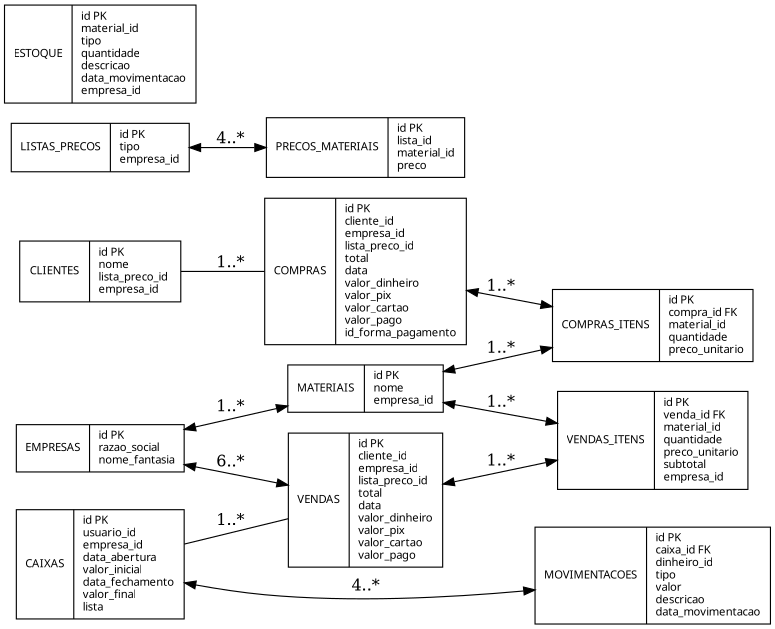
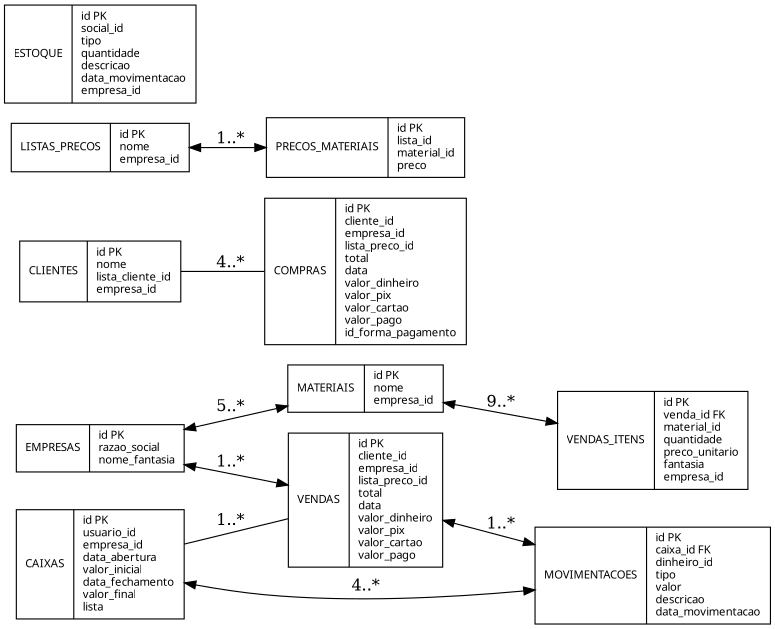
(110, 29) -> (103, 29)
(230, 139) -> (230, 139)
(130, 147) -> (135, 147)
(230, 263) -> (230, 263)
(133, 277) -> (134, 277)
(653, 326) -> none
(501, 403) -> (501, 403)
(230, 407) -> (230, 407)
(230, 462) -> (230, 462)
(685, 465) -> (684, 465)
(500, 472) -> (489, 532)
